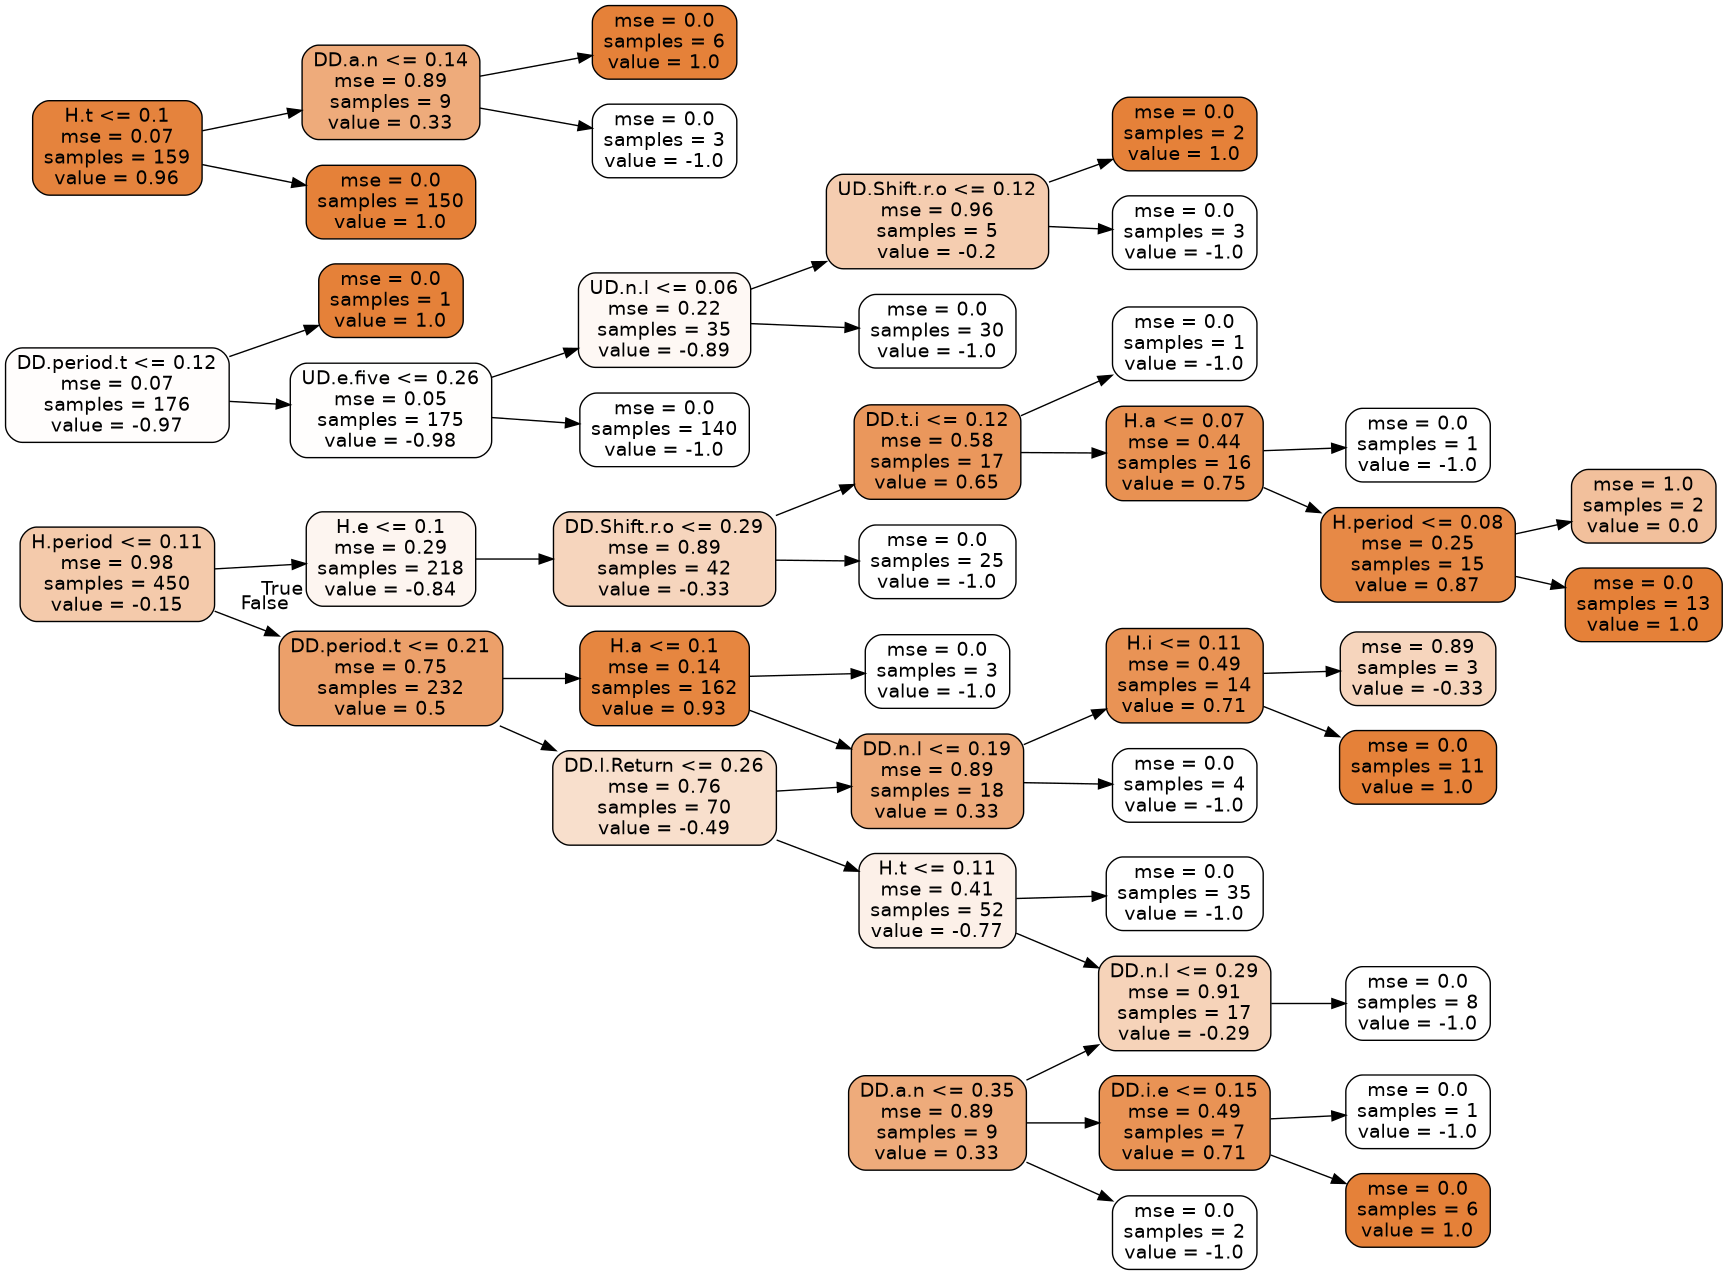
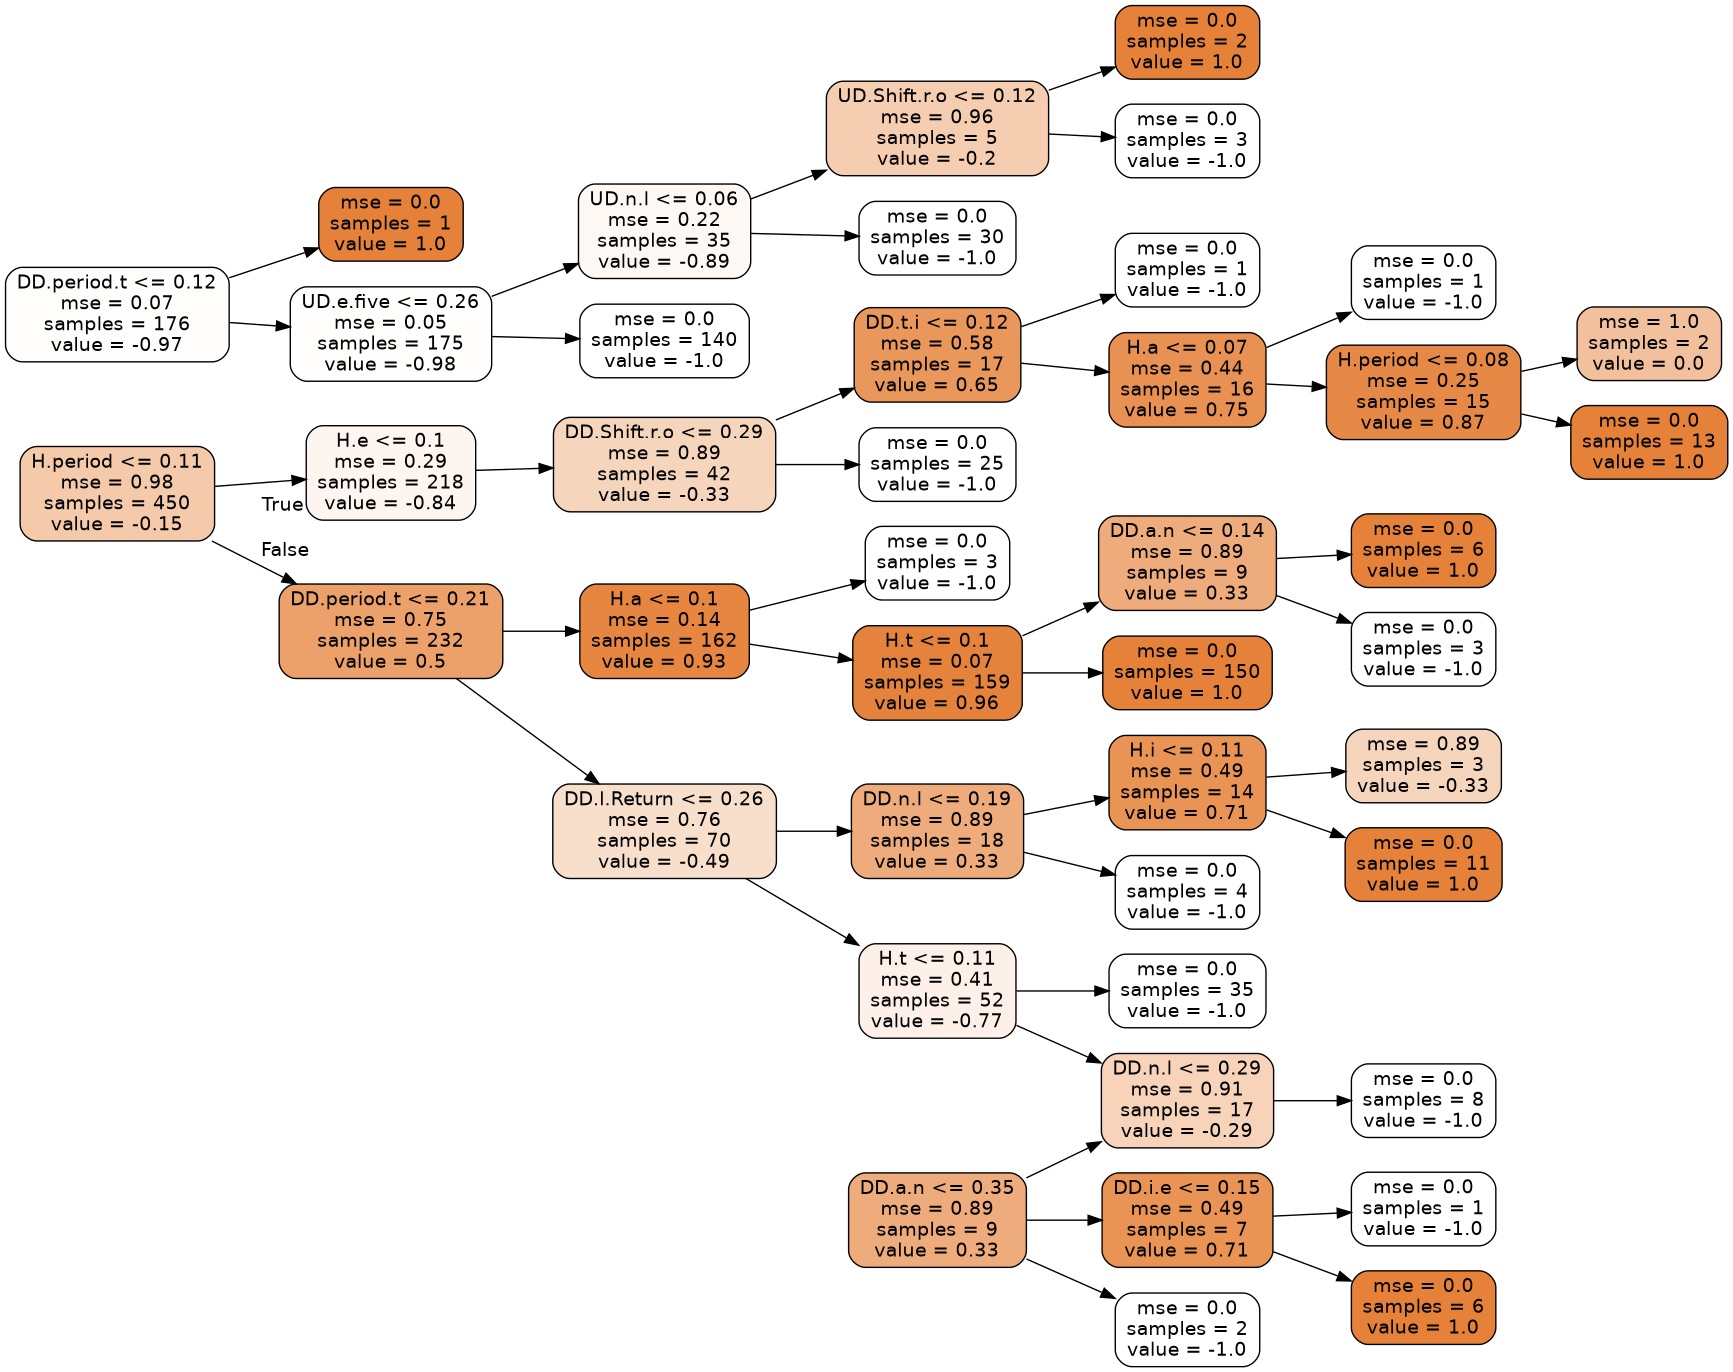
(794, 727) -> (794, 651)
